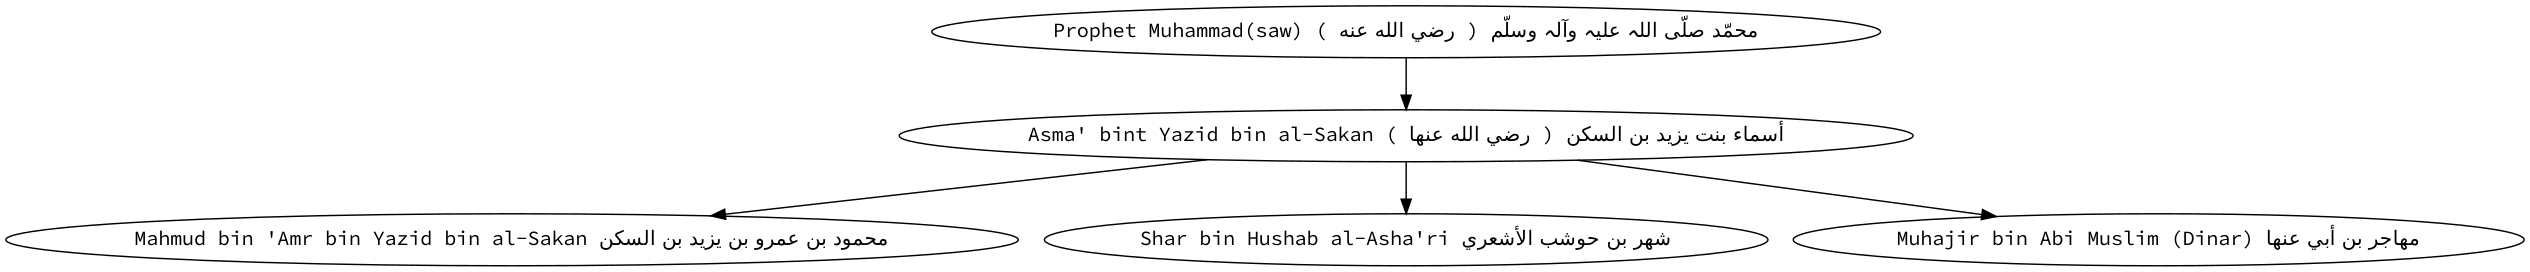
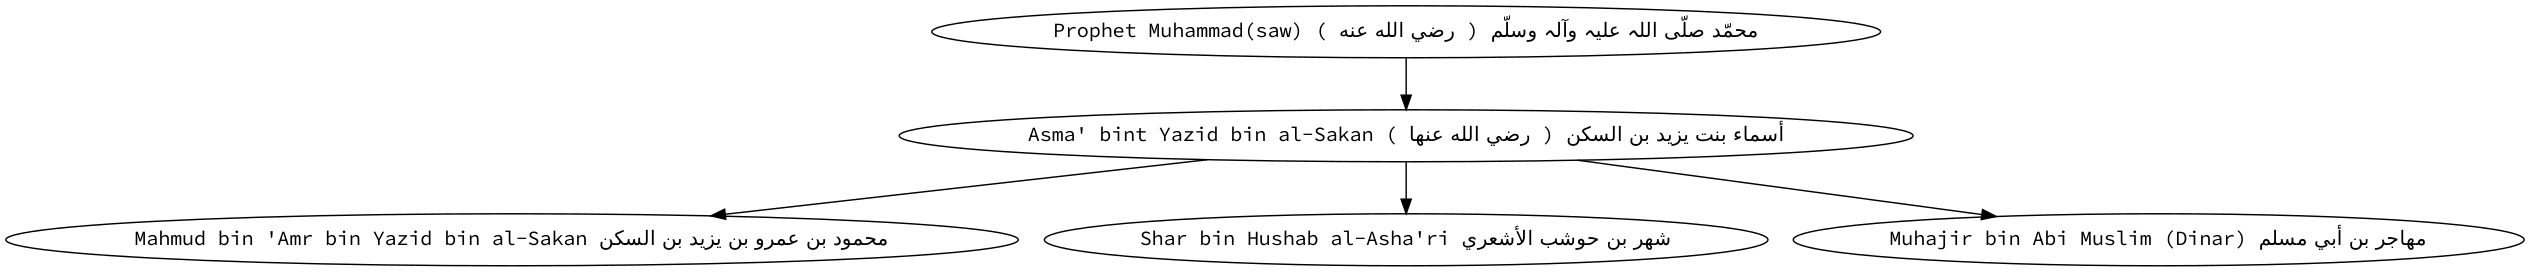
(2159, 240) -> (2159, 240)
